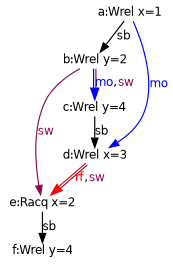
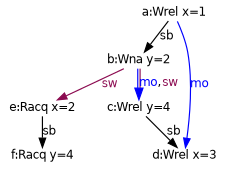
(95, 60) -> (139, 60)
(73, 176) -> none
(42, 251) -> (42, 156)
